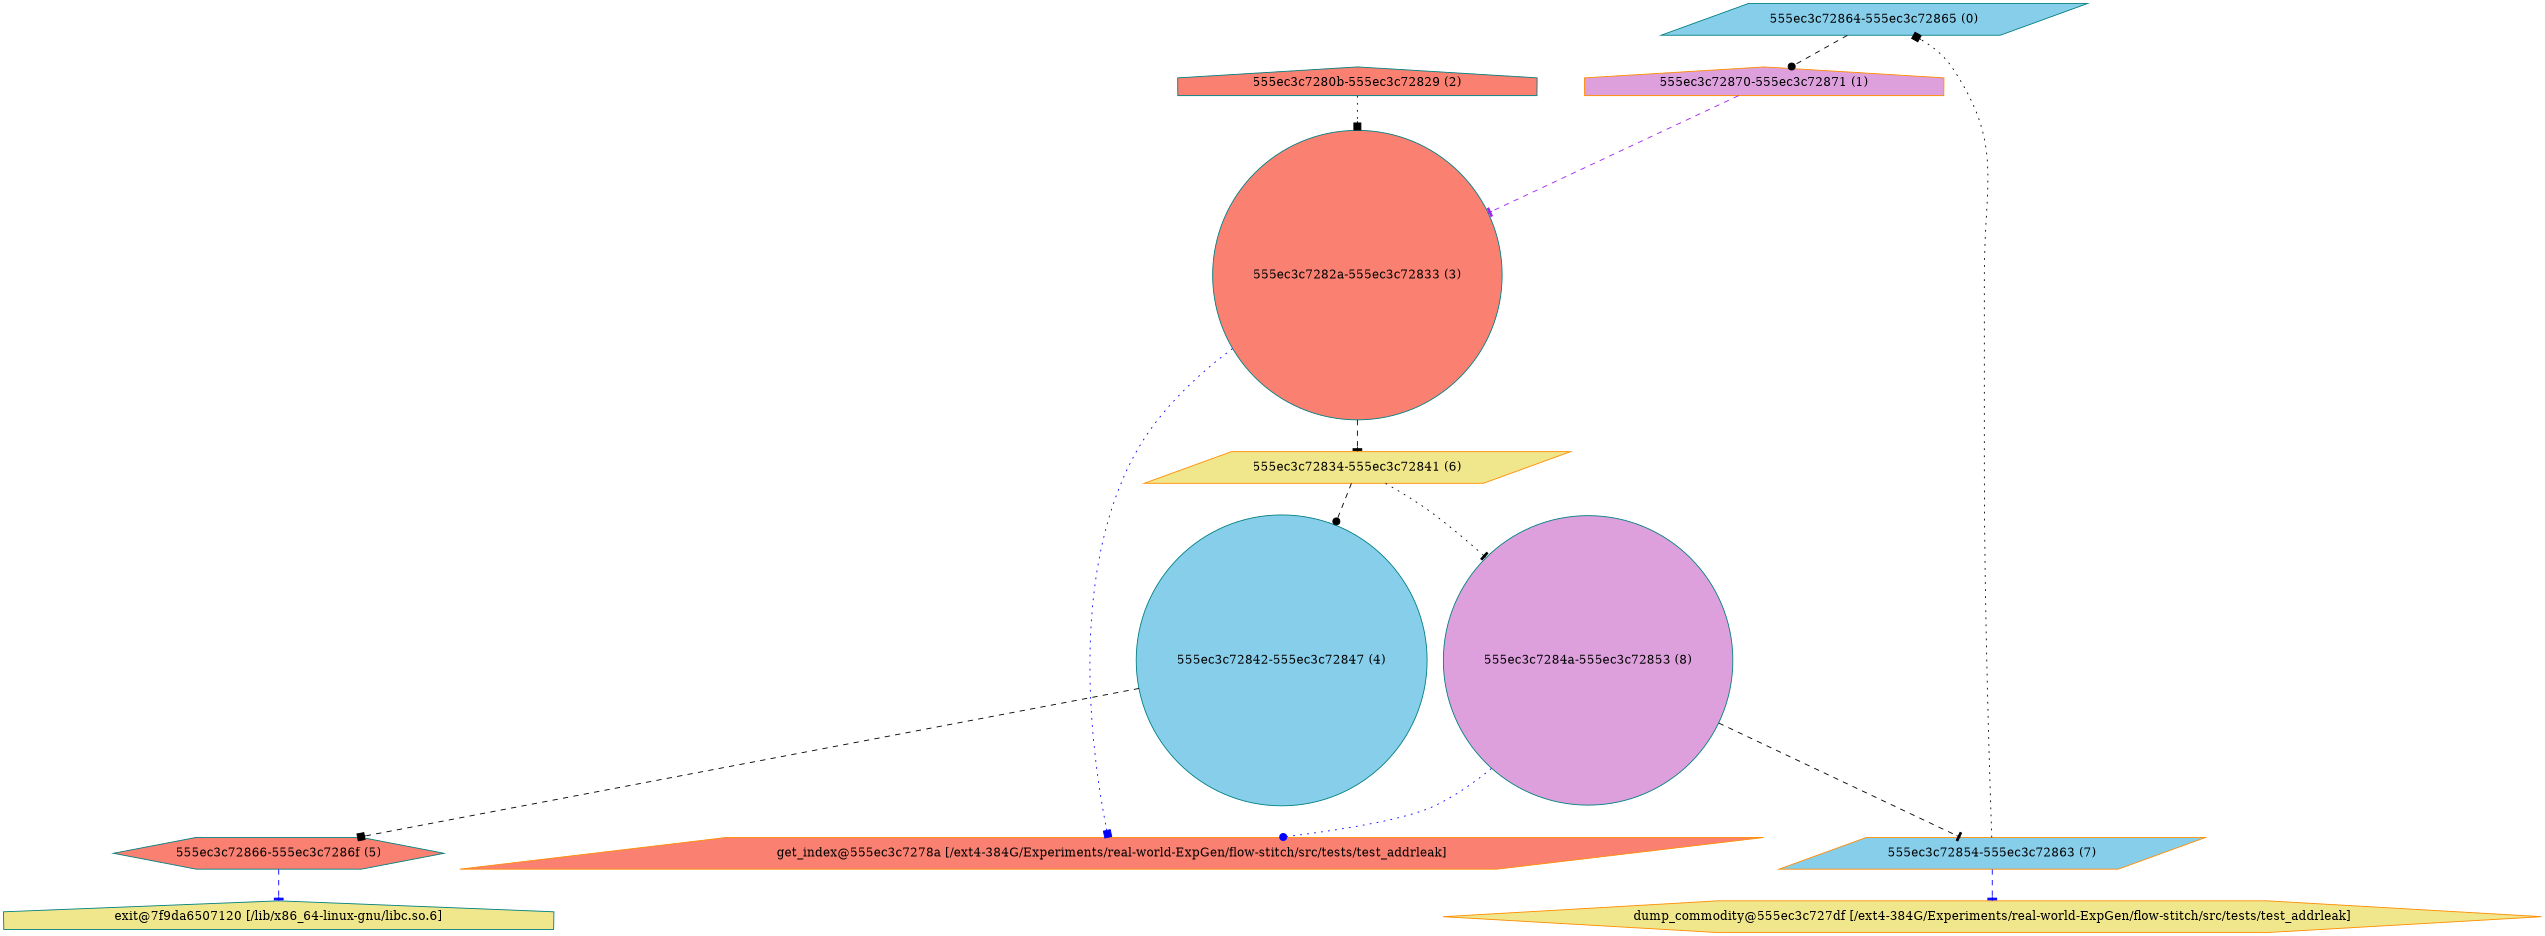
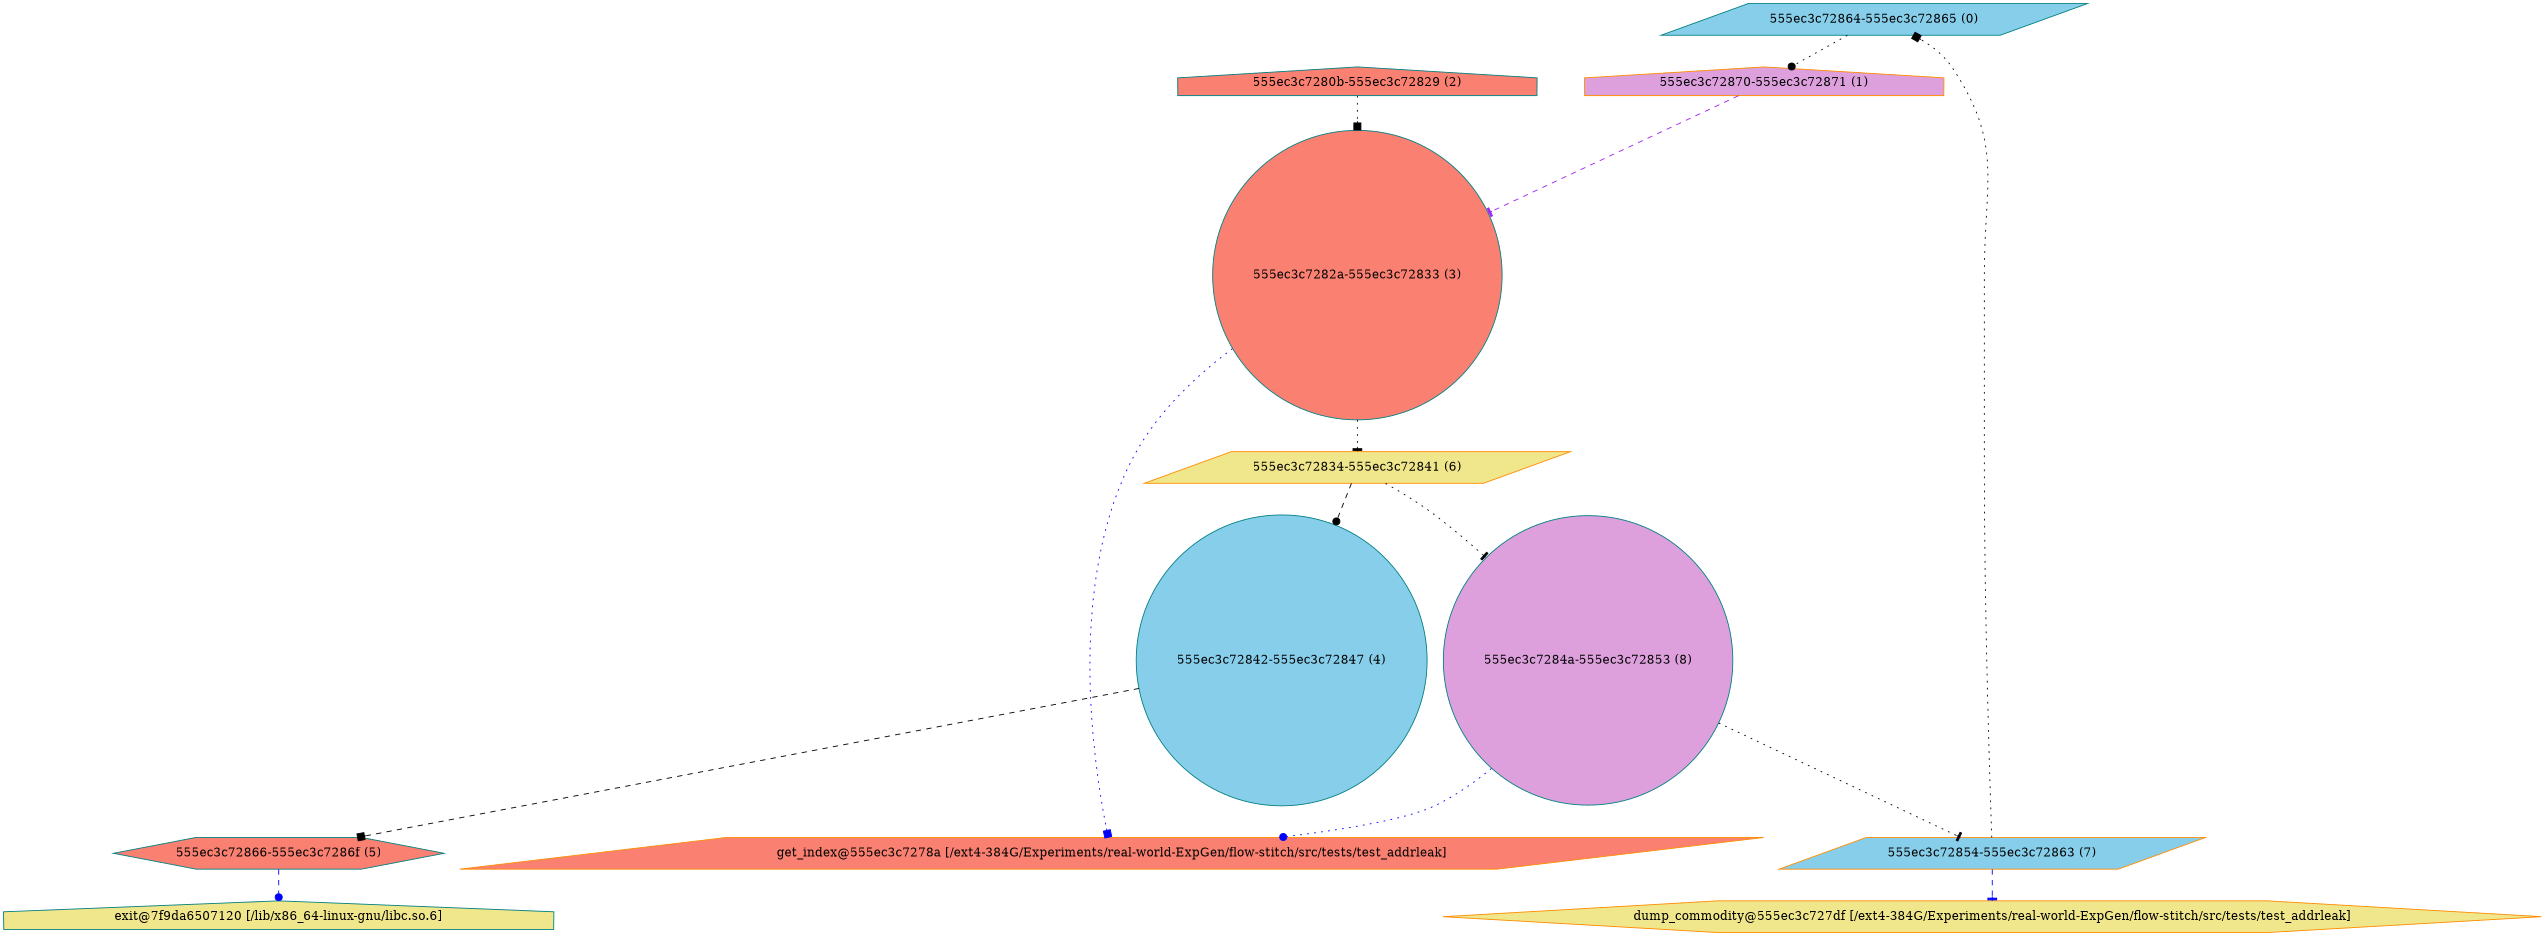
(1821, 50) -> (1821, 50)
(1357, 433) -> (1357, 433)
(1838, 779) -> (1838, 779)
(279, 883) -> (279, 882)
